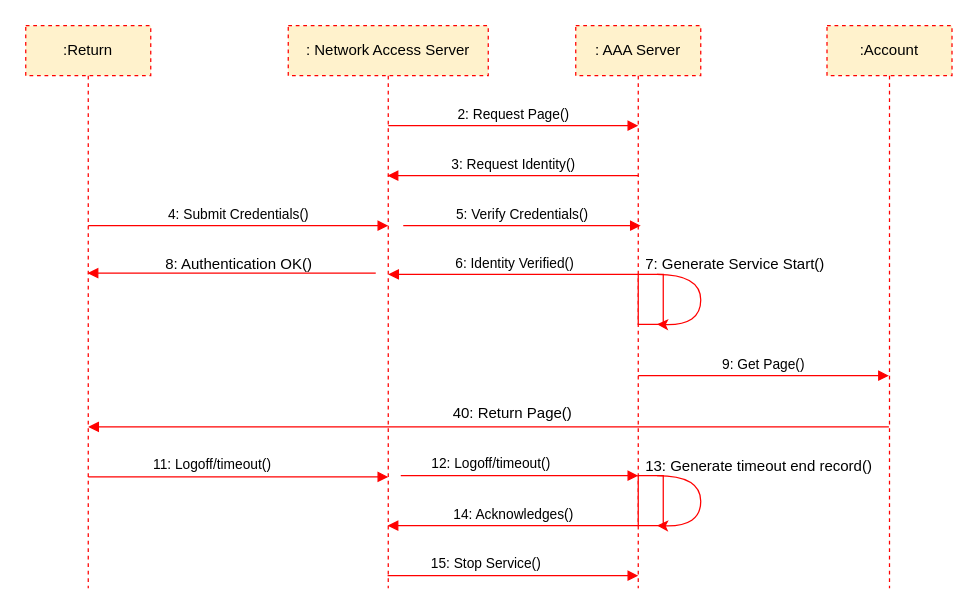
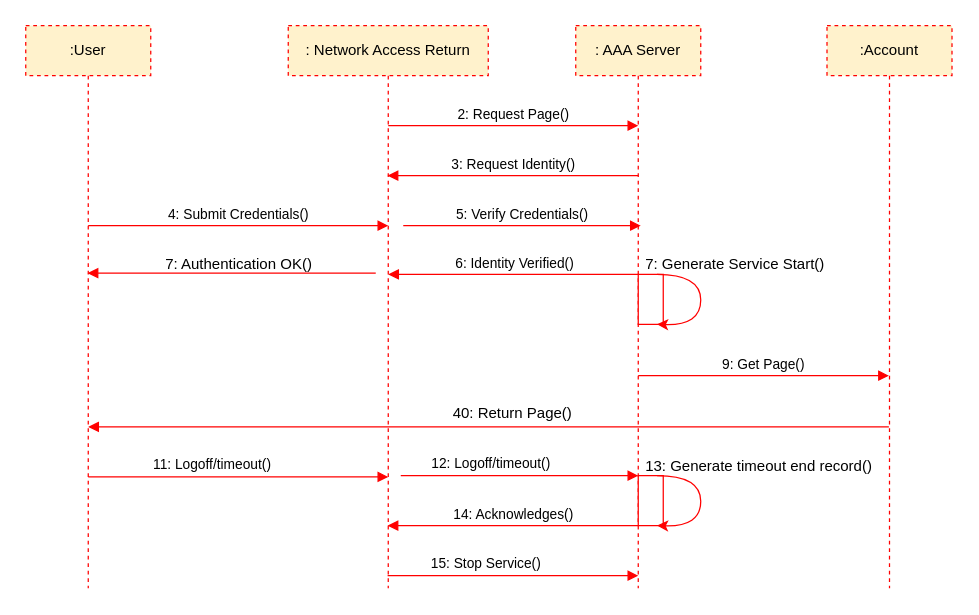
(88, 51) -> (88, 51)
(388, 51) -> (388, 51)
(248, 265) -> (248, 265)
